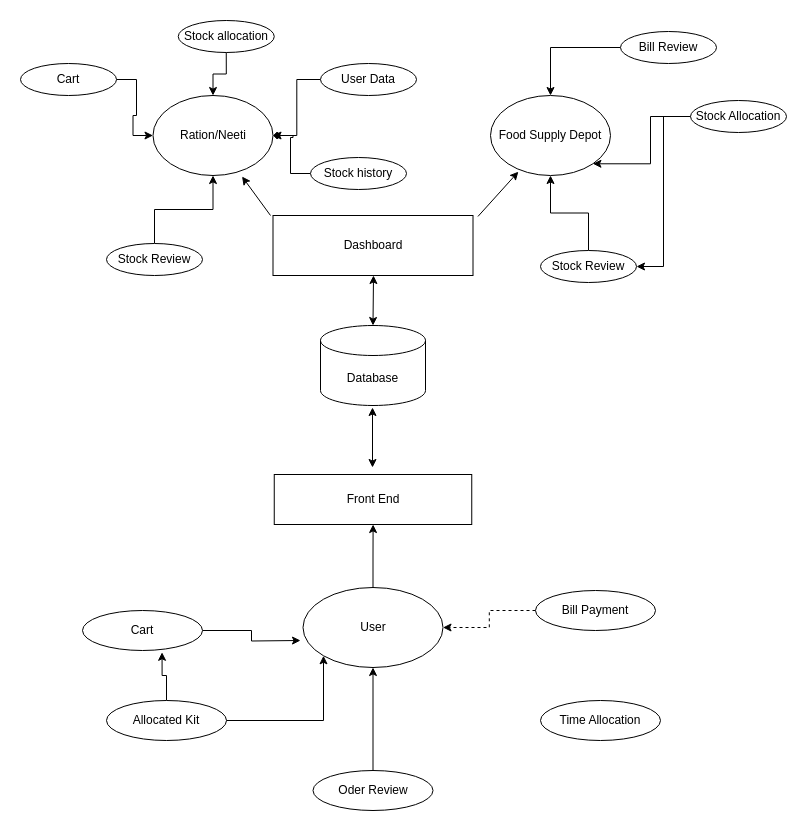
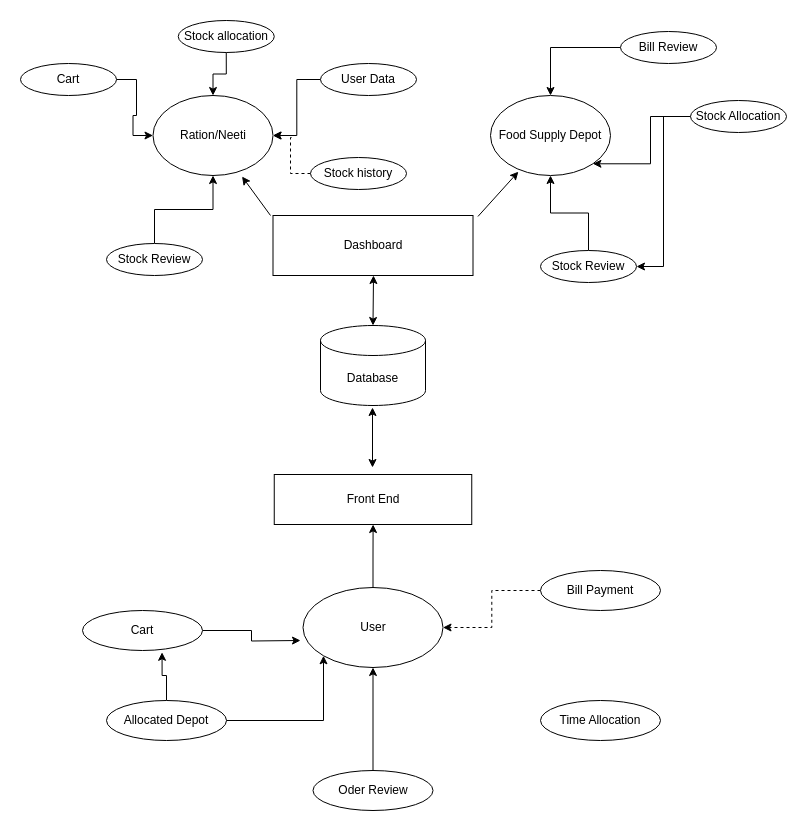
(295, 136) -> (295, 136)
(291, 164) -> (291, 164)
(596, 611) -> (601, 591)
(167, 721) -> (167, 721)
